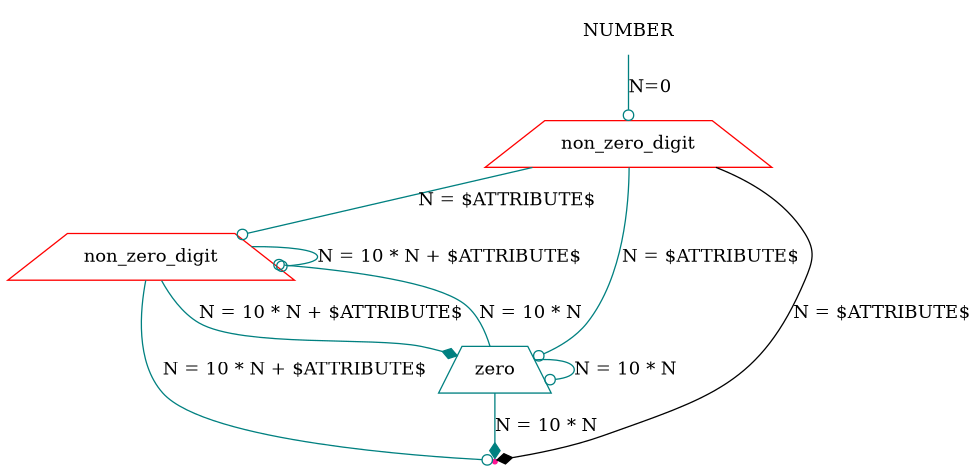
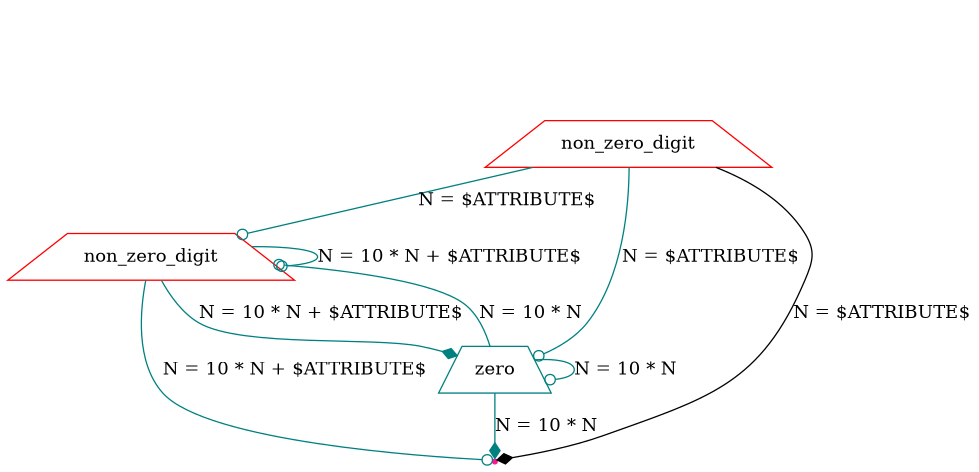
(629, 31) -> none
